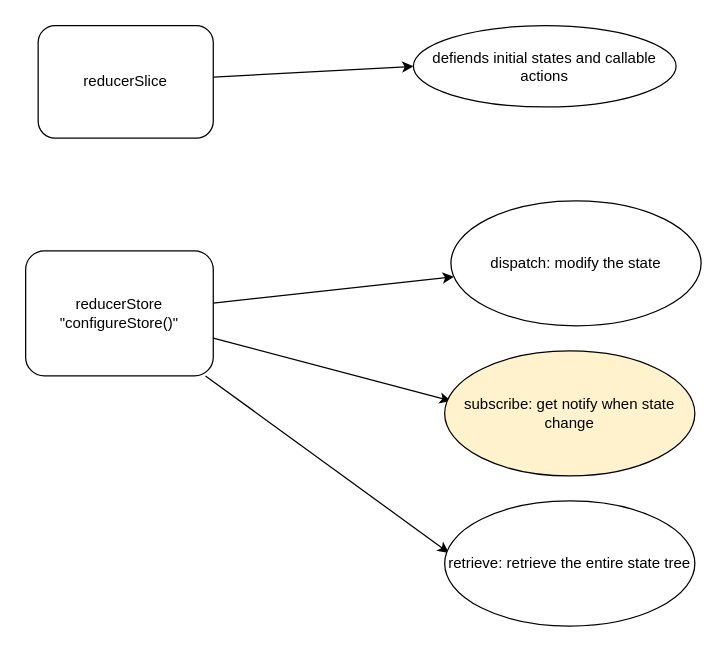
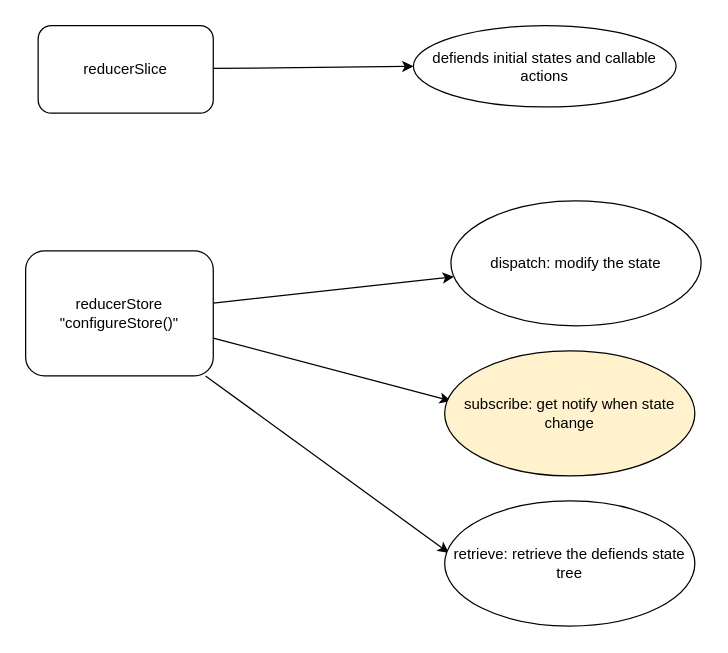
(126, 82) -> (126, 69)
(569, 563) -> (569, 563)
